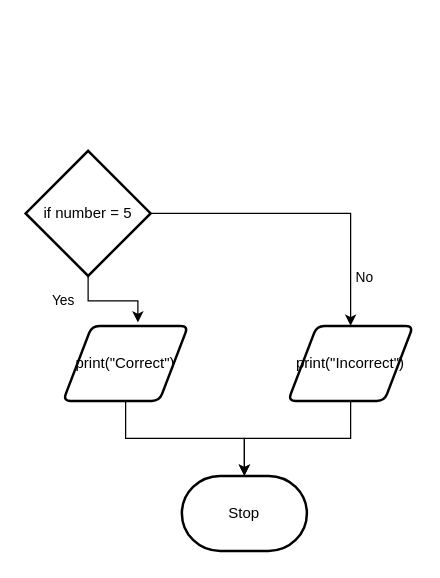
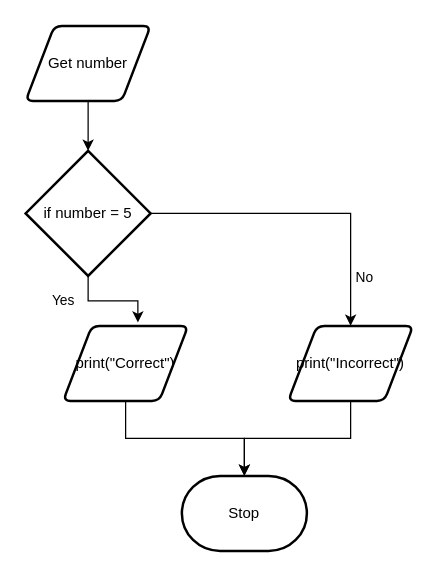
none -> (88, 63)
none -> (88, 122)
